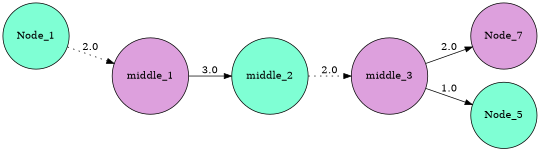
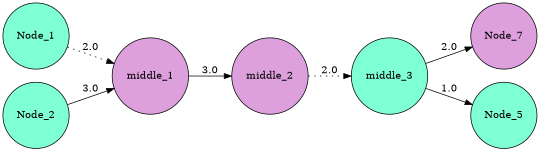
(270, 76) -> (270, 76)
(390, 76) -> (390, 76)
none -> (36, 115)
